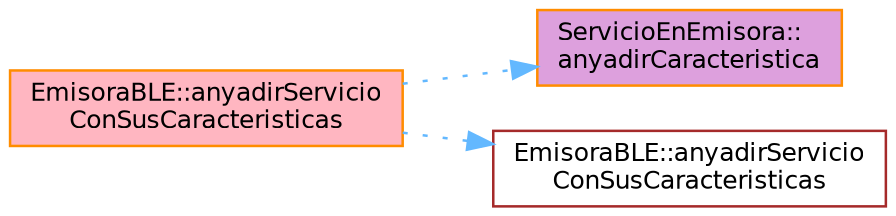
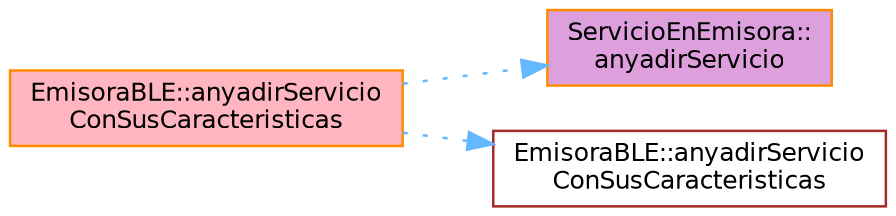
(690, 48) -> (690, 48)
